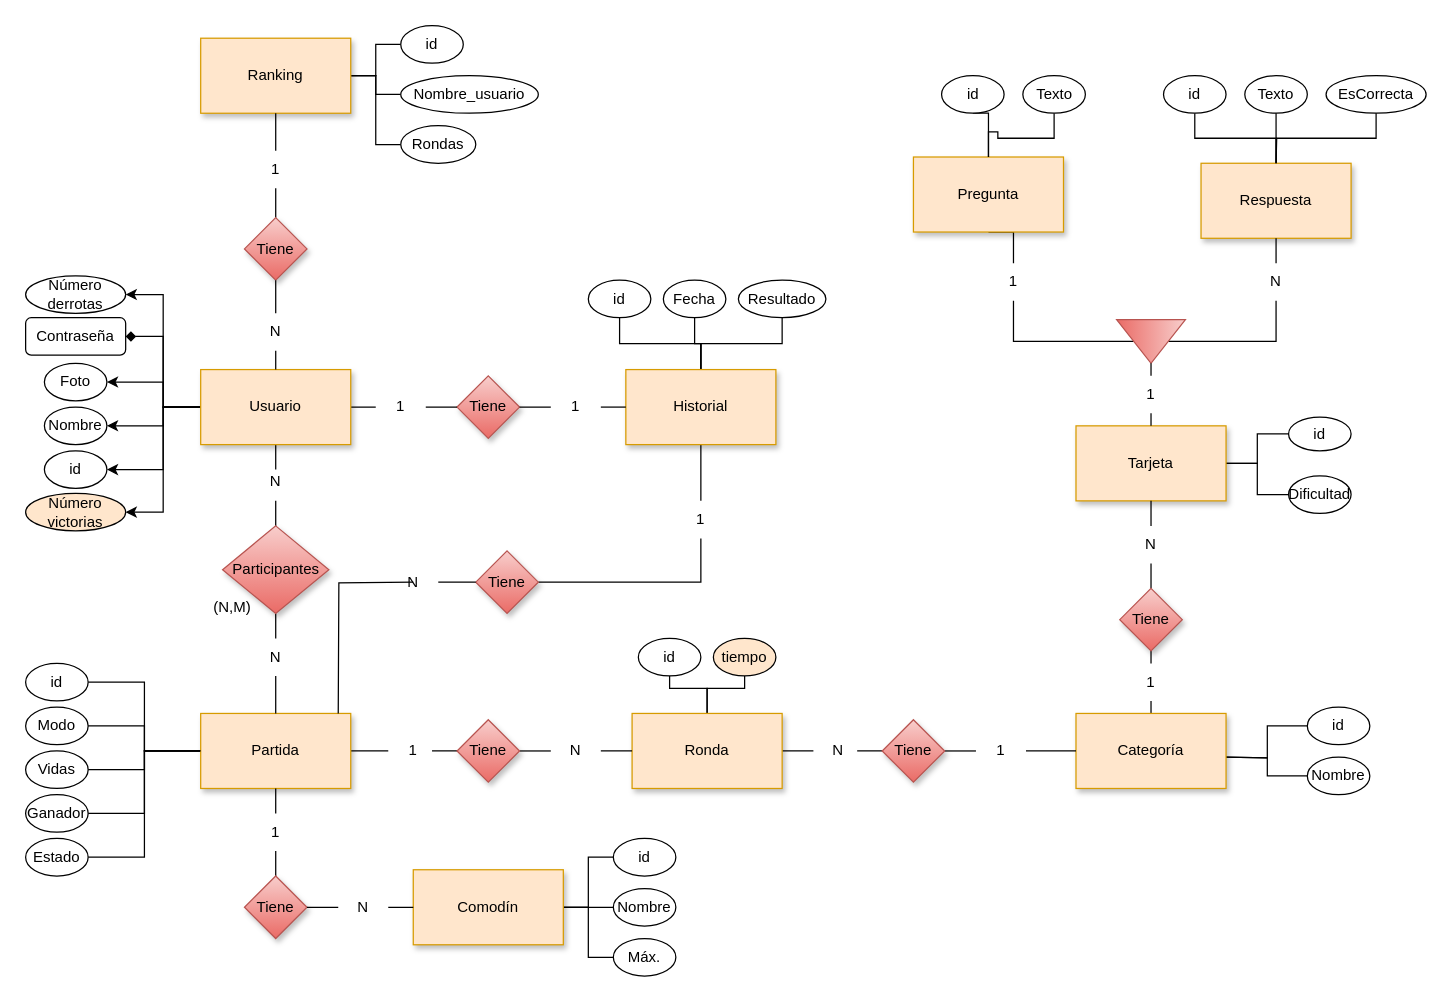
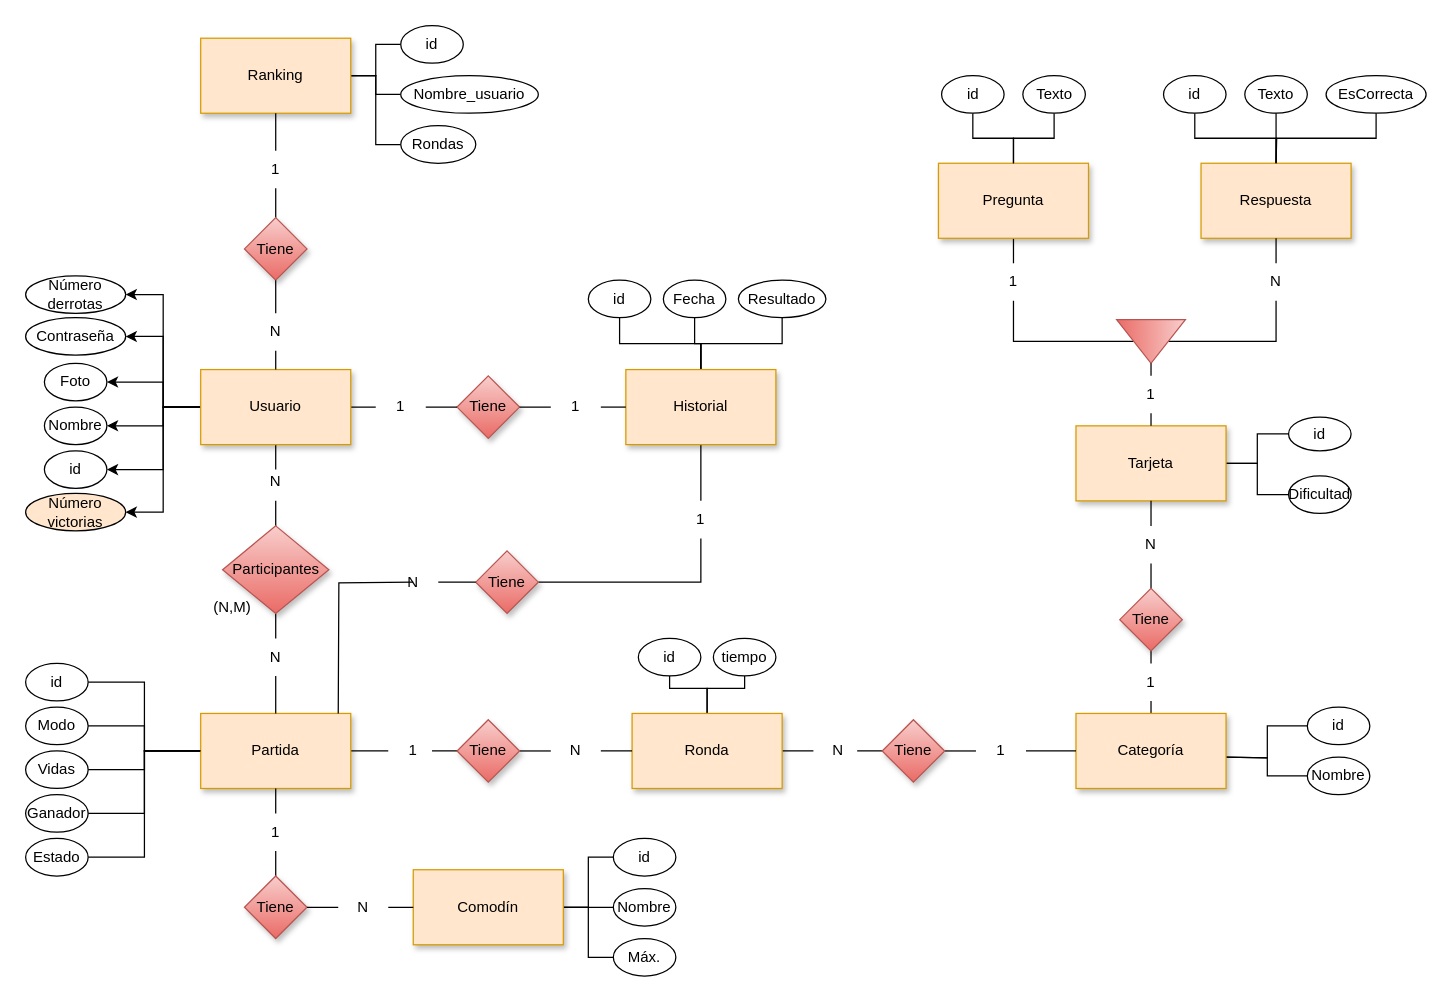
(988, 194) -> (1013, 201)
(76, 336) -> (76, 336)
(136, 336) -> (135, 336)
(744, 657) -> (744, 657)
